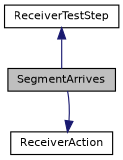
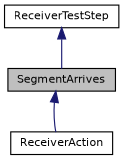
(69, 106) -> (54, 117)
